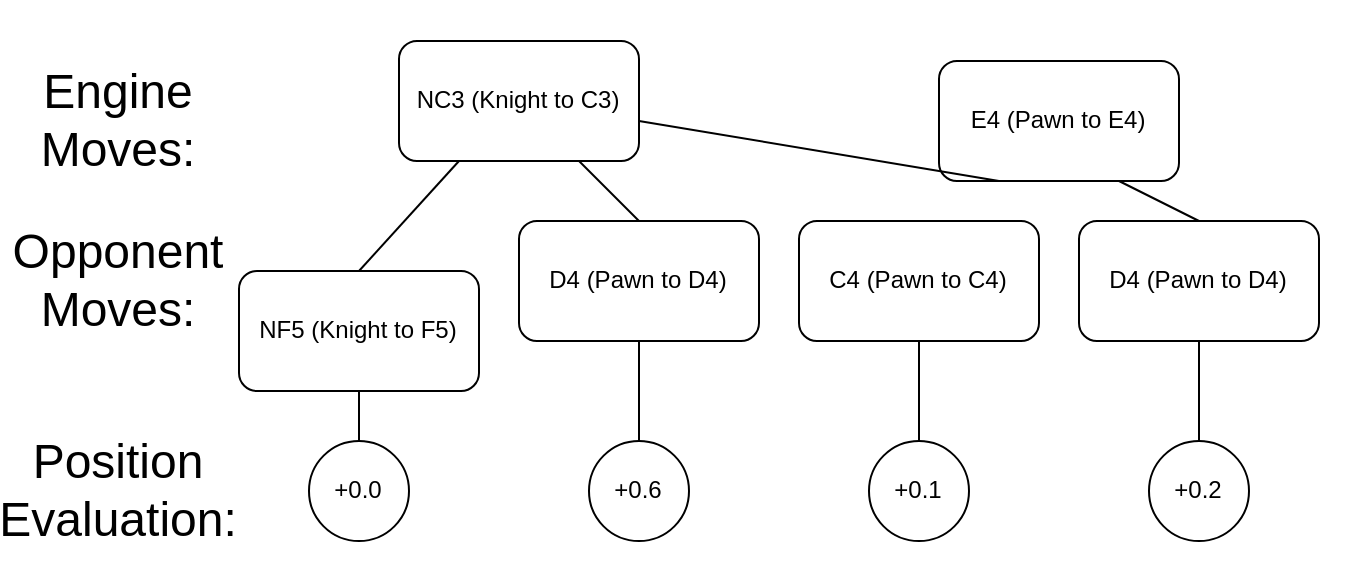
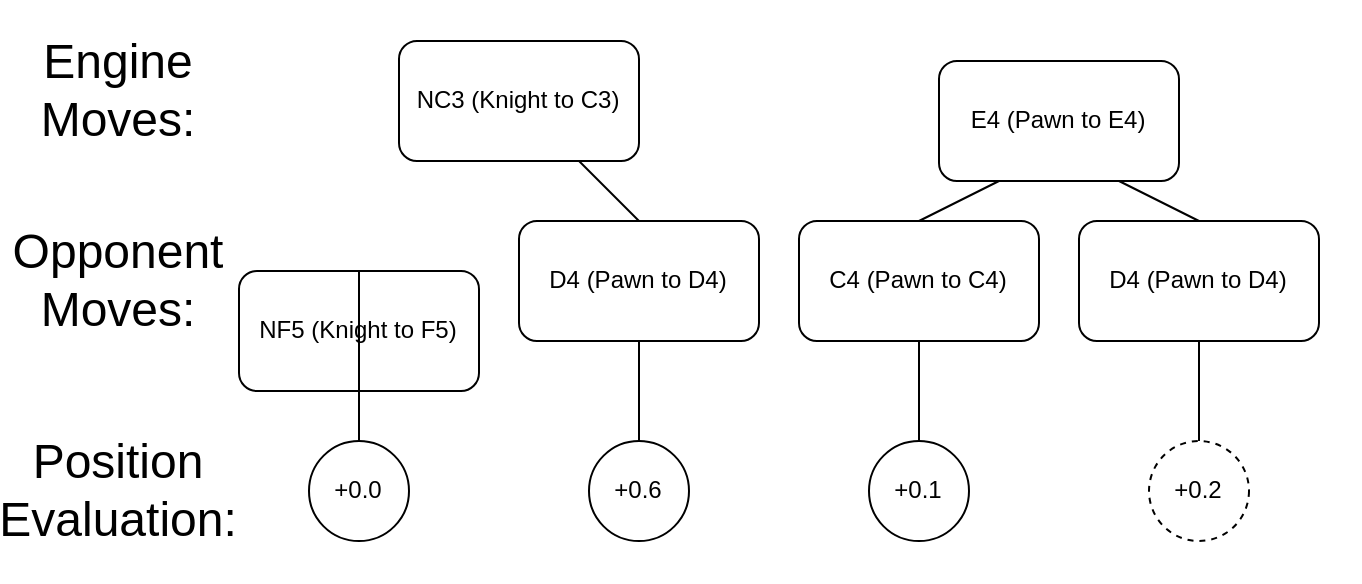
(119, 121) -> (119, 91)
(819, 151) -> (959, 201)
(409, 216) -> (359, 330)
(1199, 491) -> (1199, 491)
